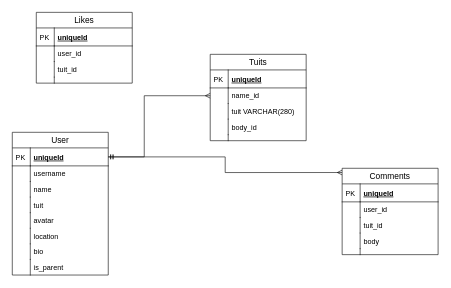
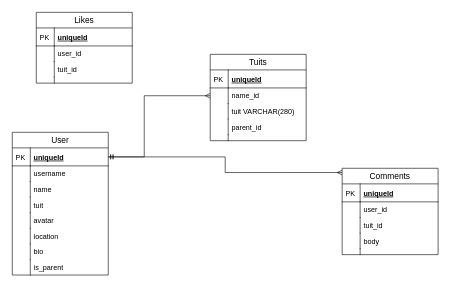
(245, 127) -> (249, 127)
